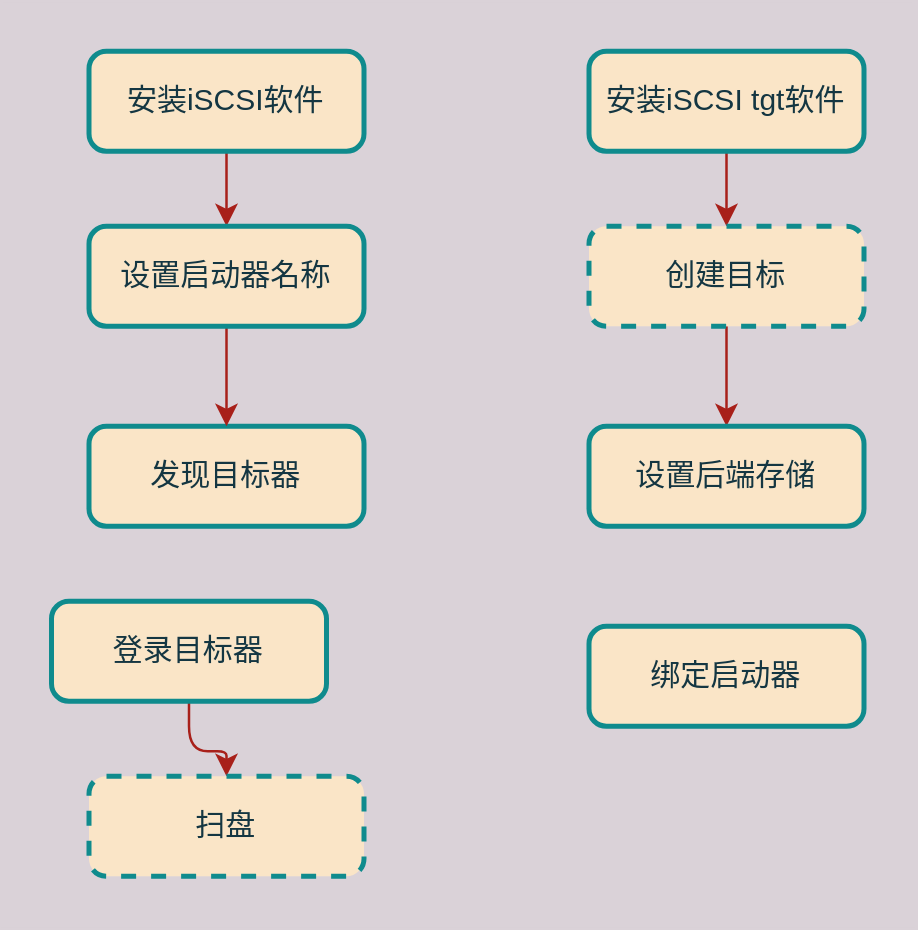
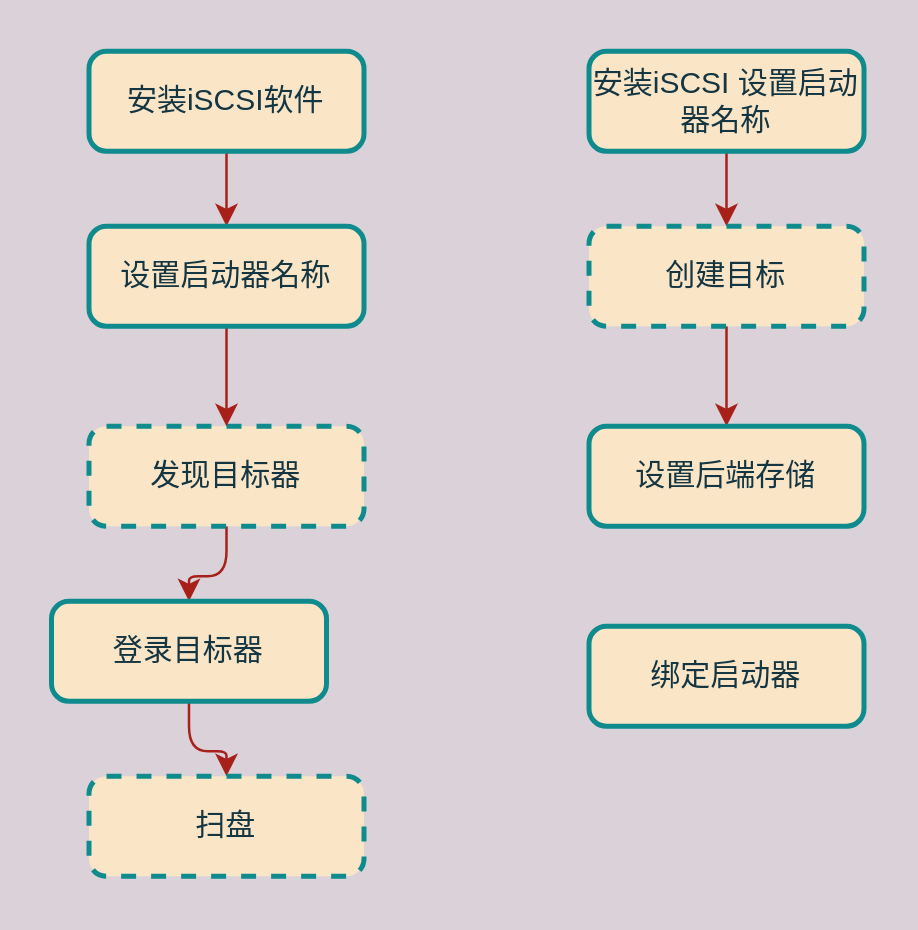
(726, 101) -> (726, 101)
(226, 476) -> (226, 476)
none -> (223, 568)
